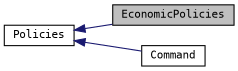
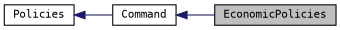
(99, 26) -> (201, 15)
